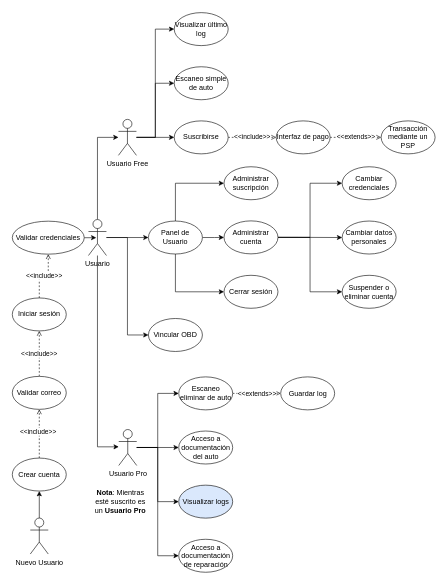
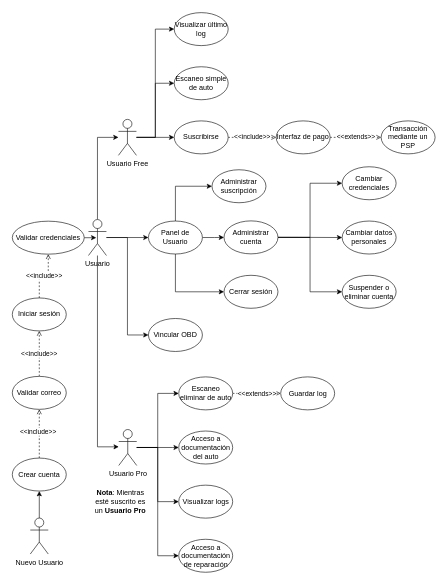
(251, 183) -> (239, 186)
(206, 502) -> (206, 502)
